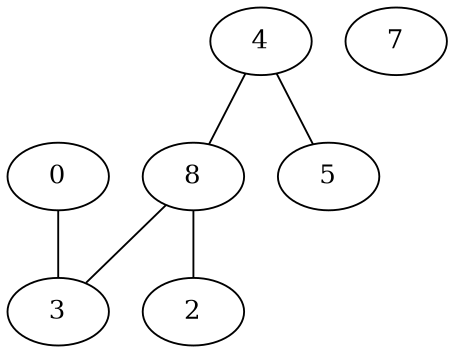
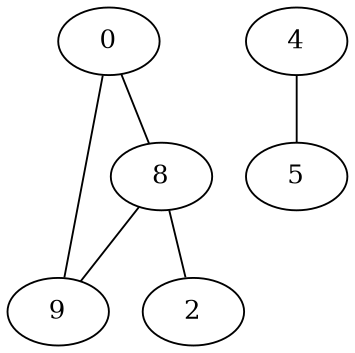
(396, 41) -> none
(227, 109) -> (135, 109)
(58, 312) -> (58, 312)
